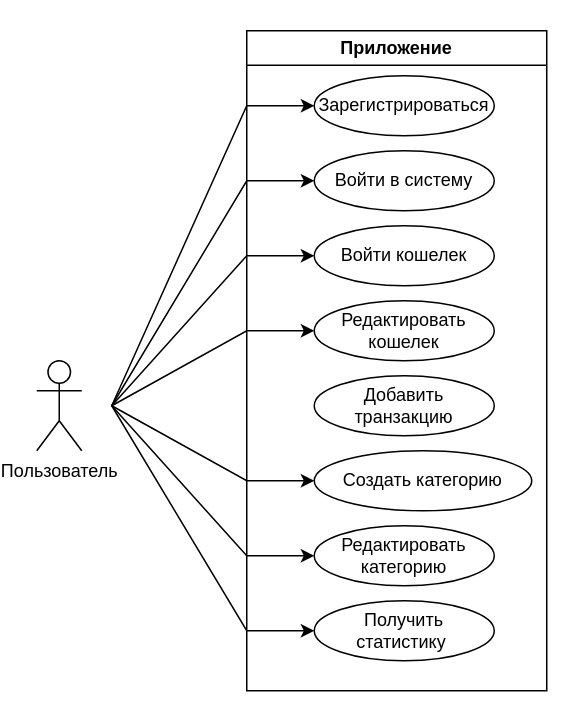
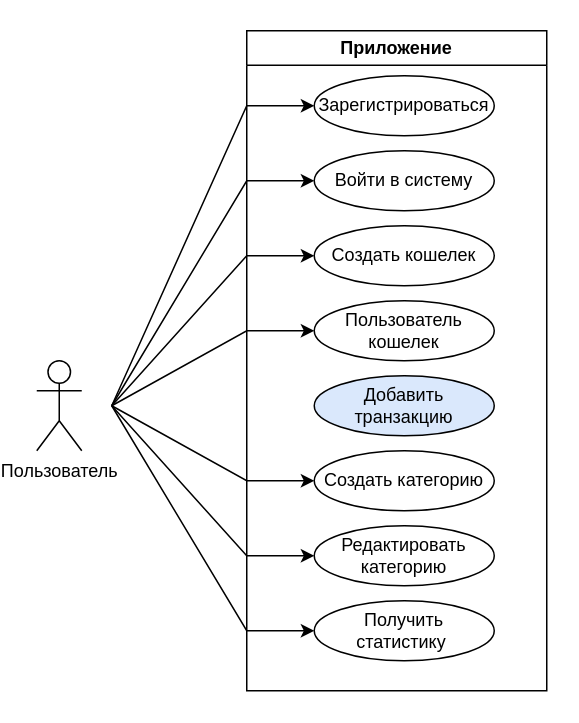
(404, 256) -> (404, 256)
(404, 331) -> (404, 331)
(404, 406) -> (404, 406)
(423, 481) -> (404, 481)
